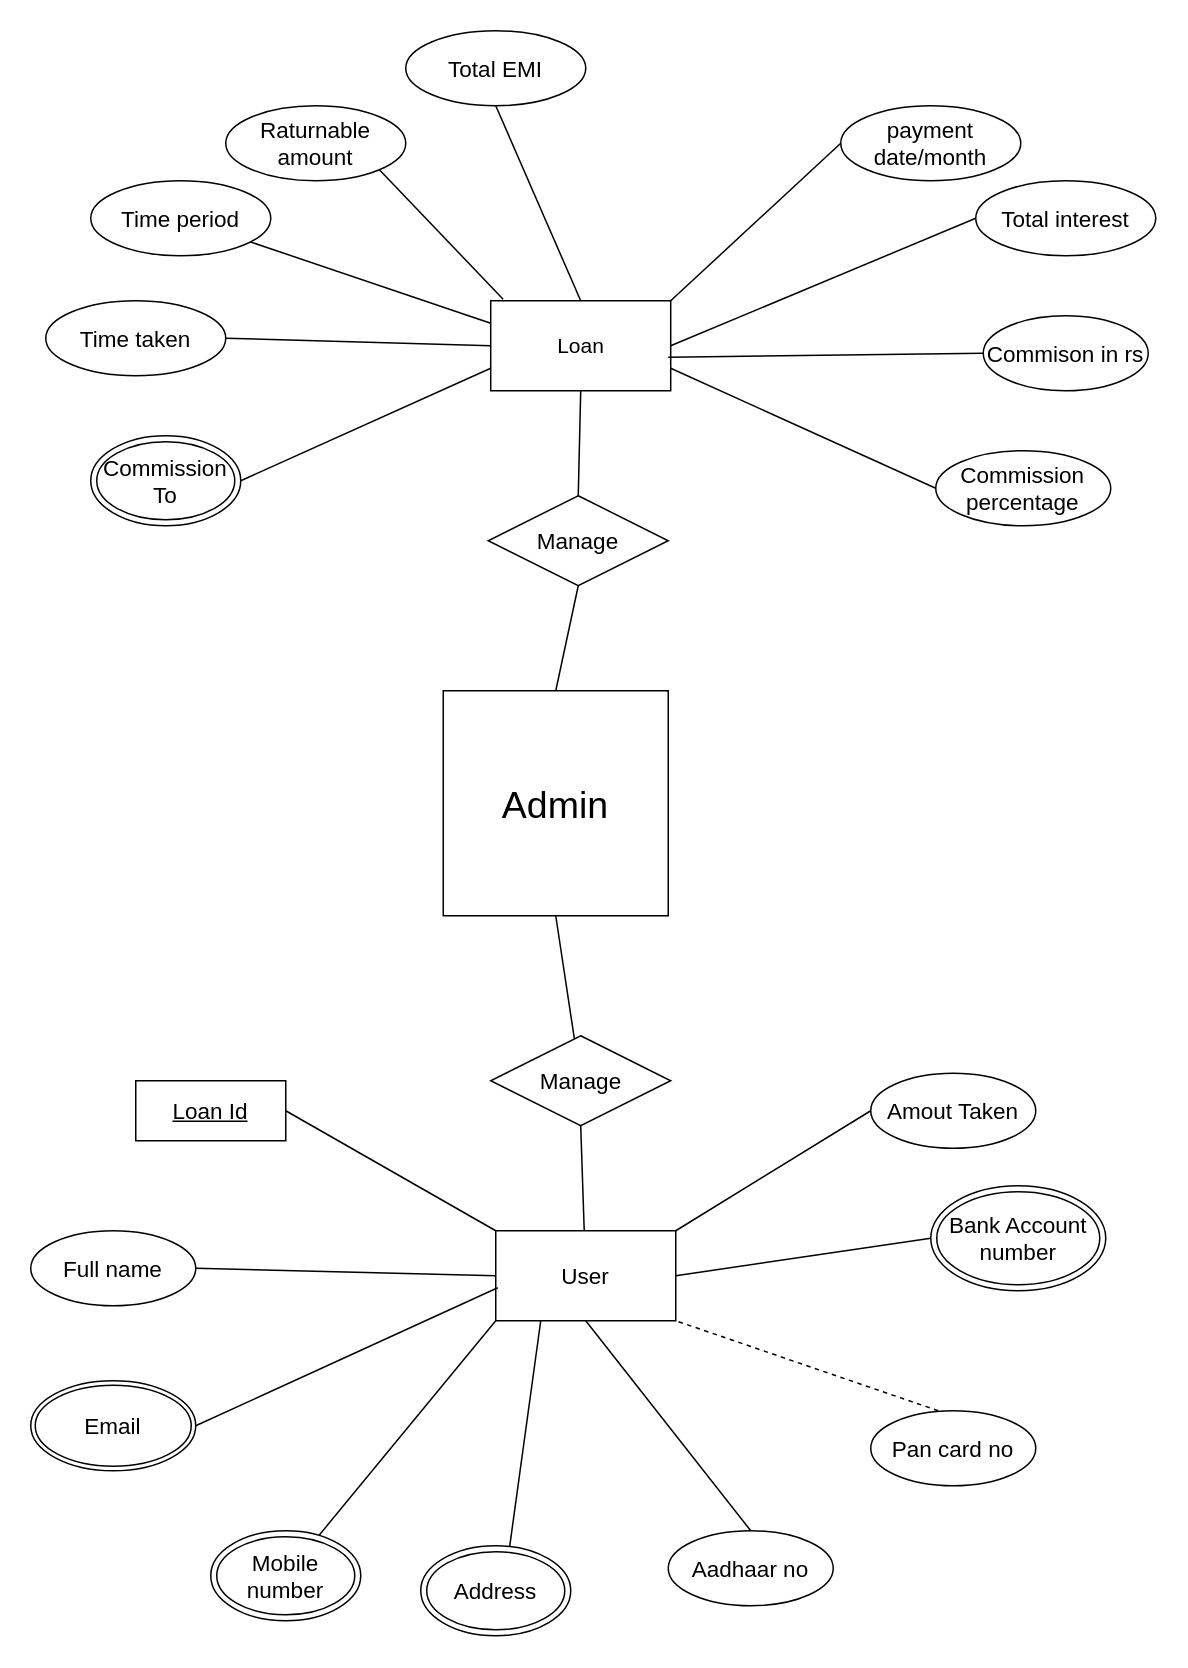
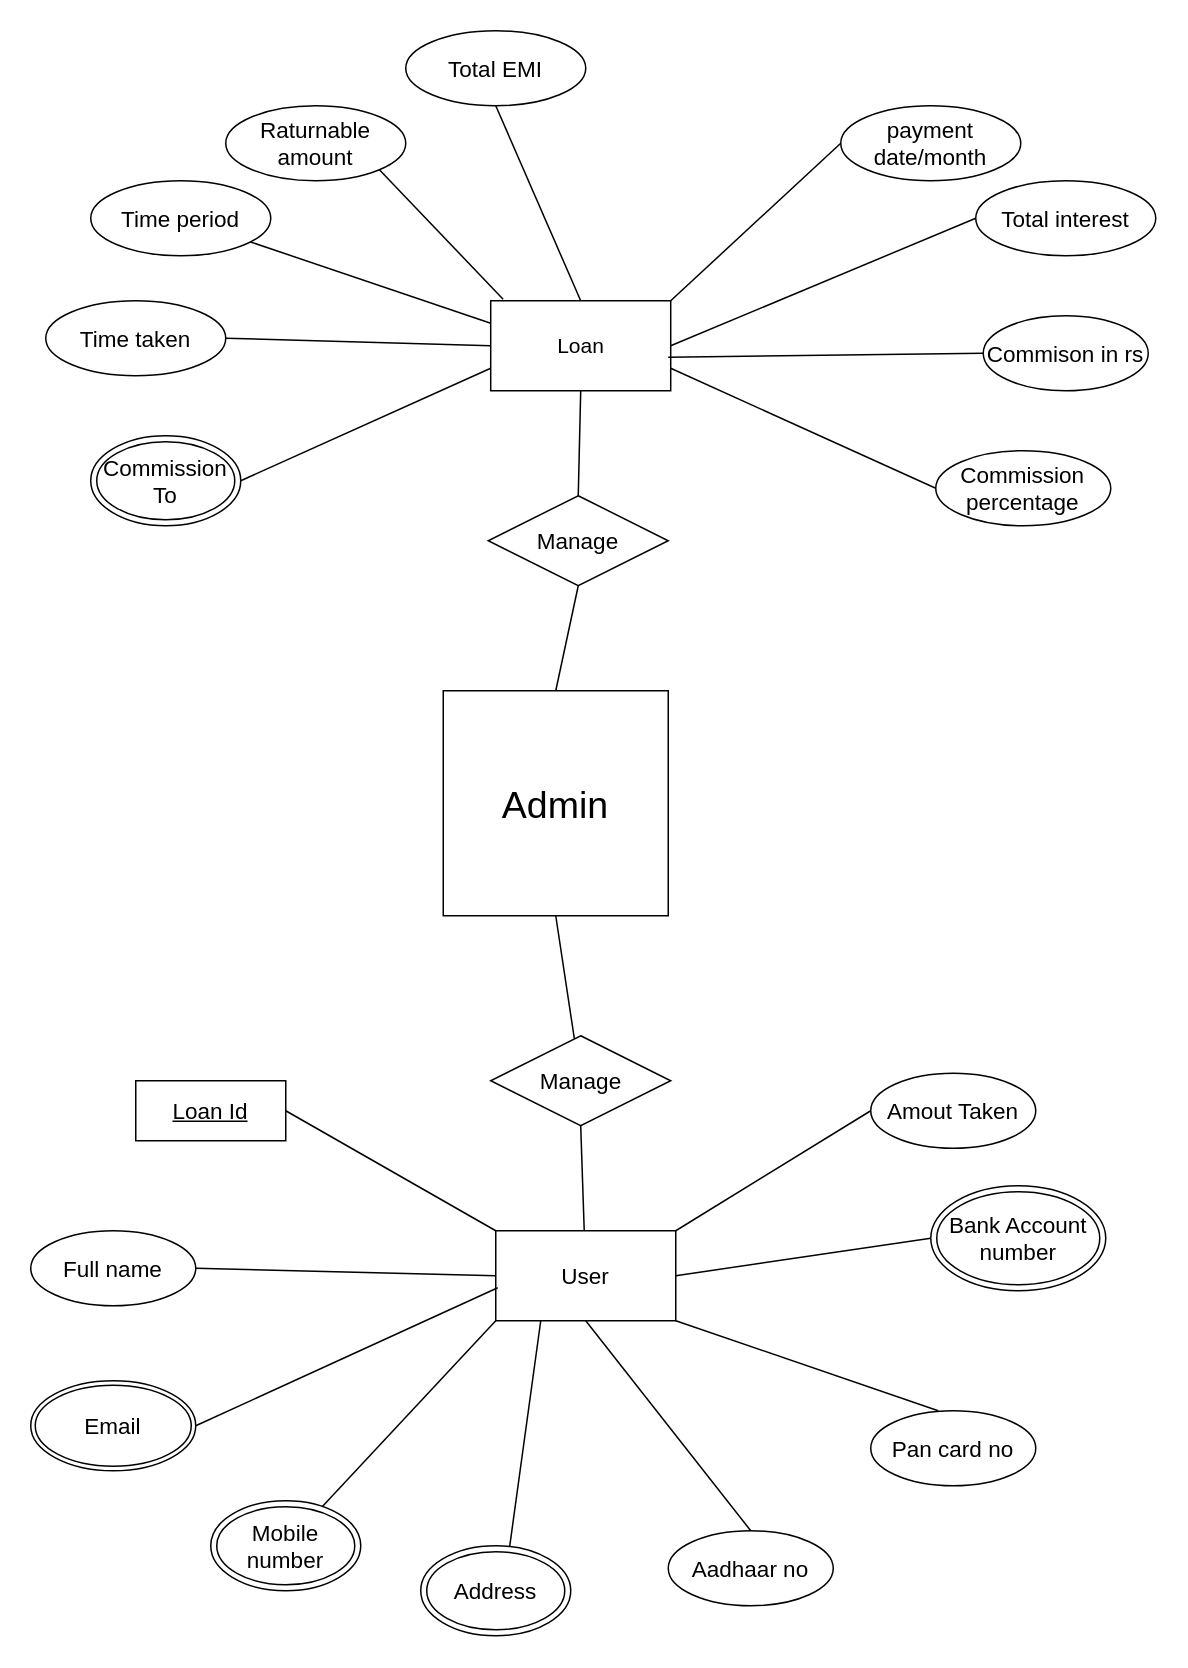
(806, 1365) -> (806, 1365)
(286, 1576) -> (286, 1546)
